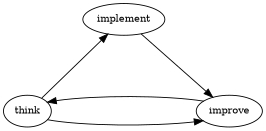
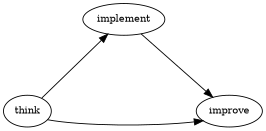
(130, 97) -> none
